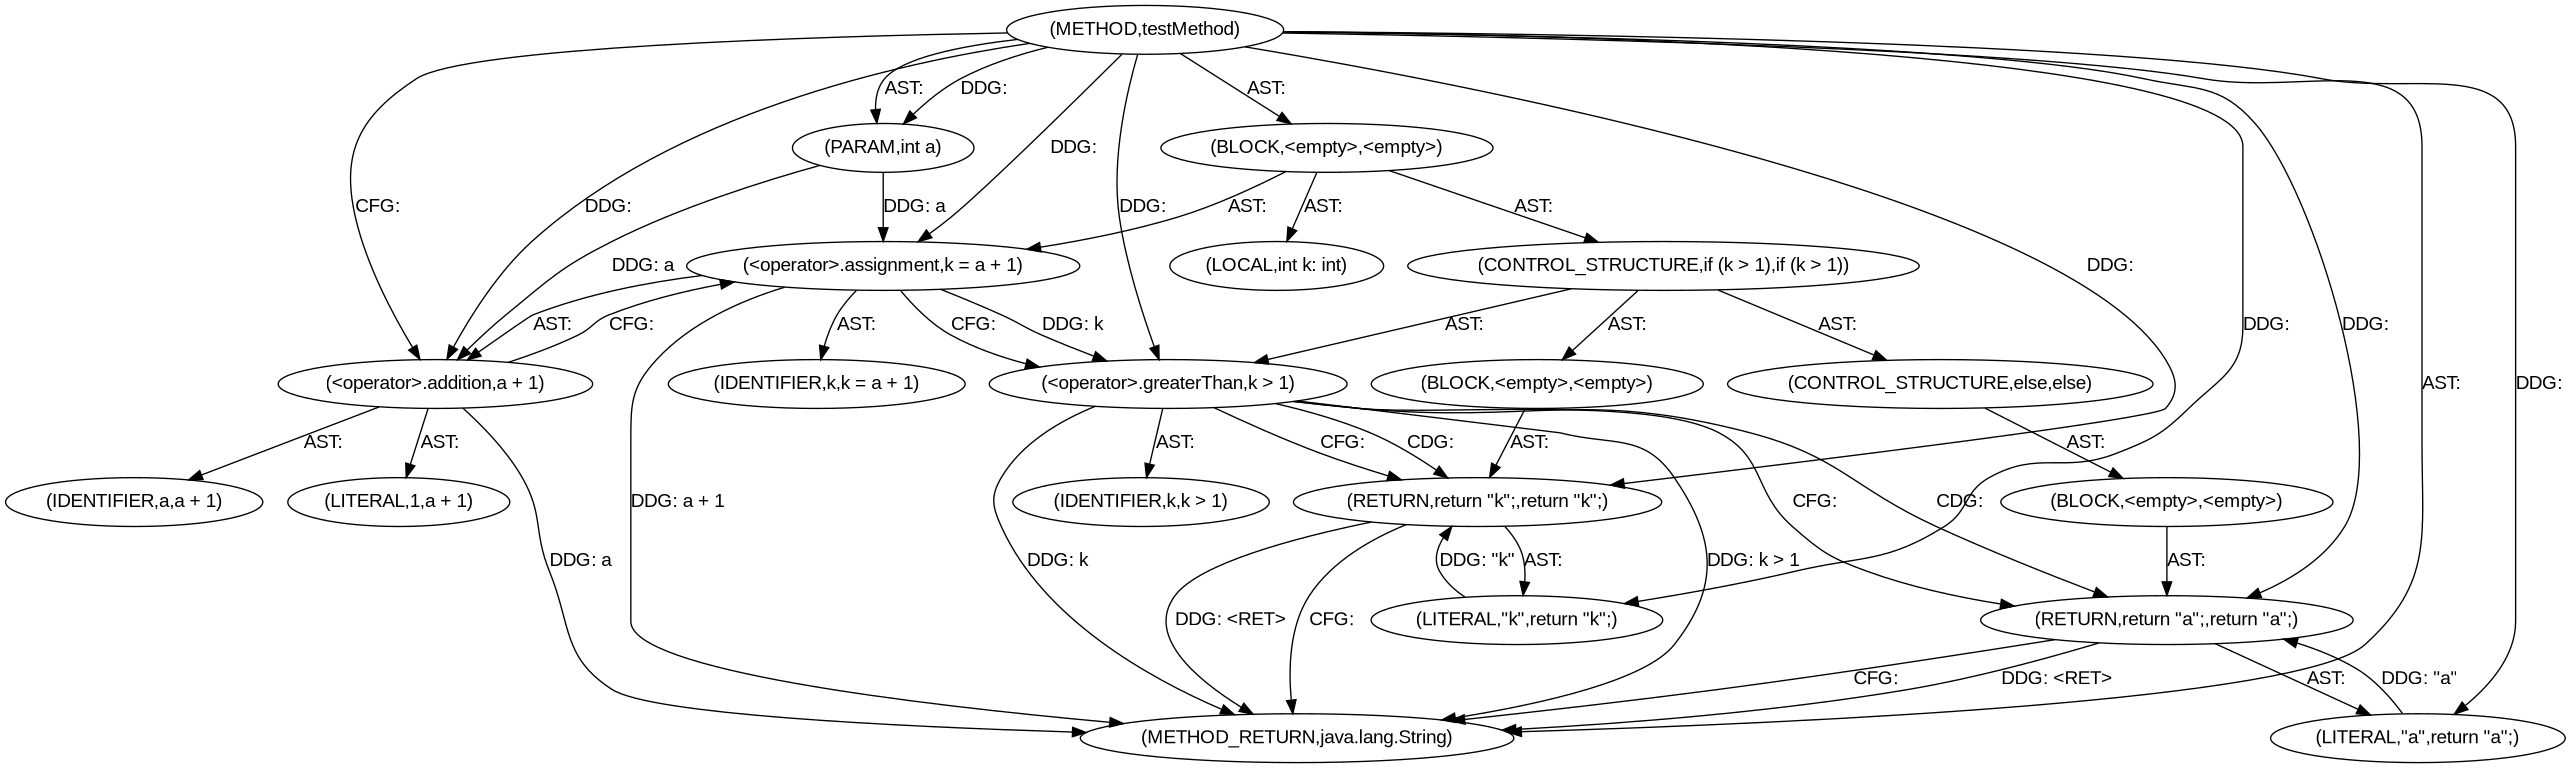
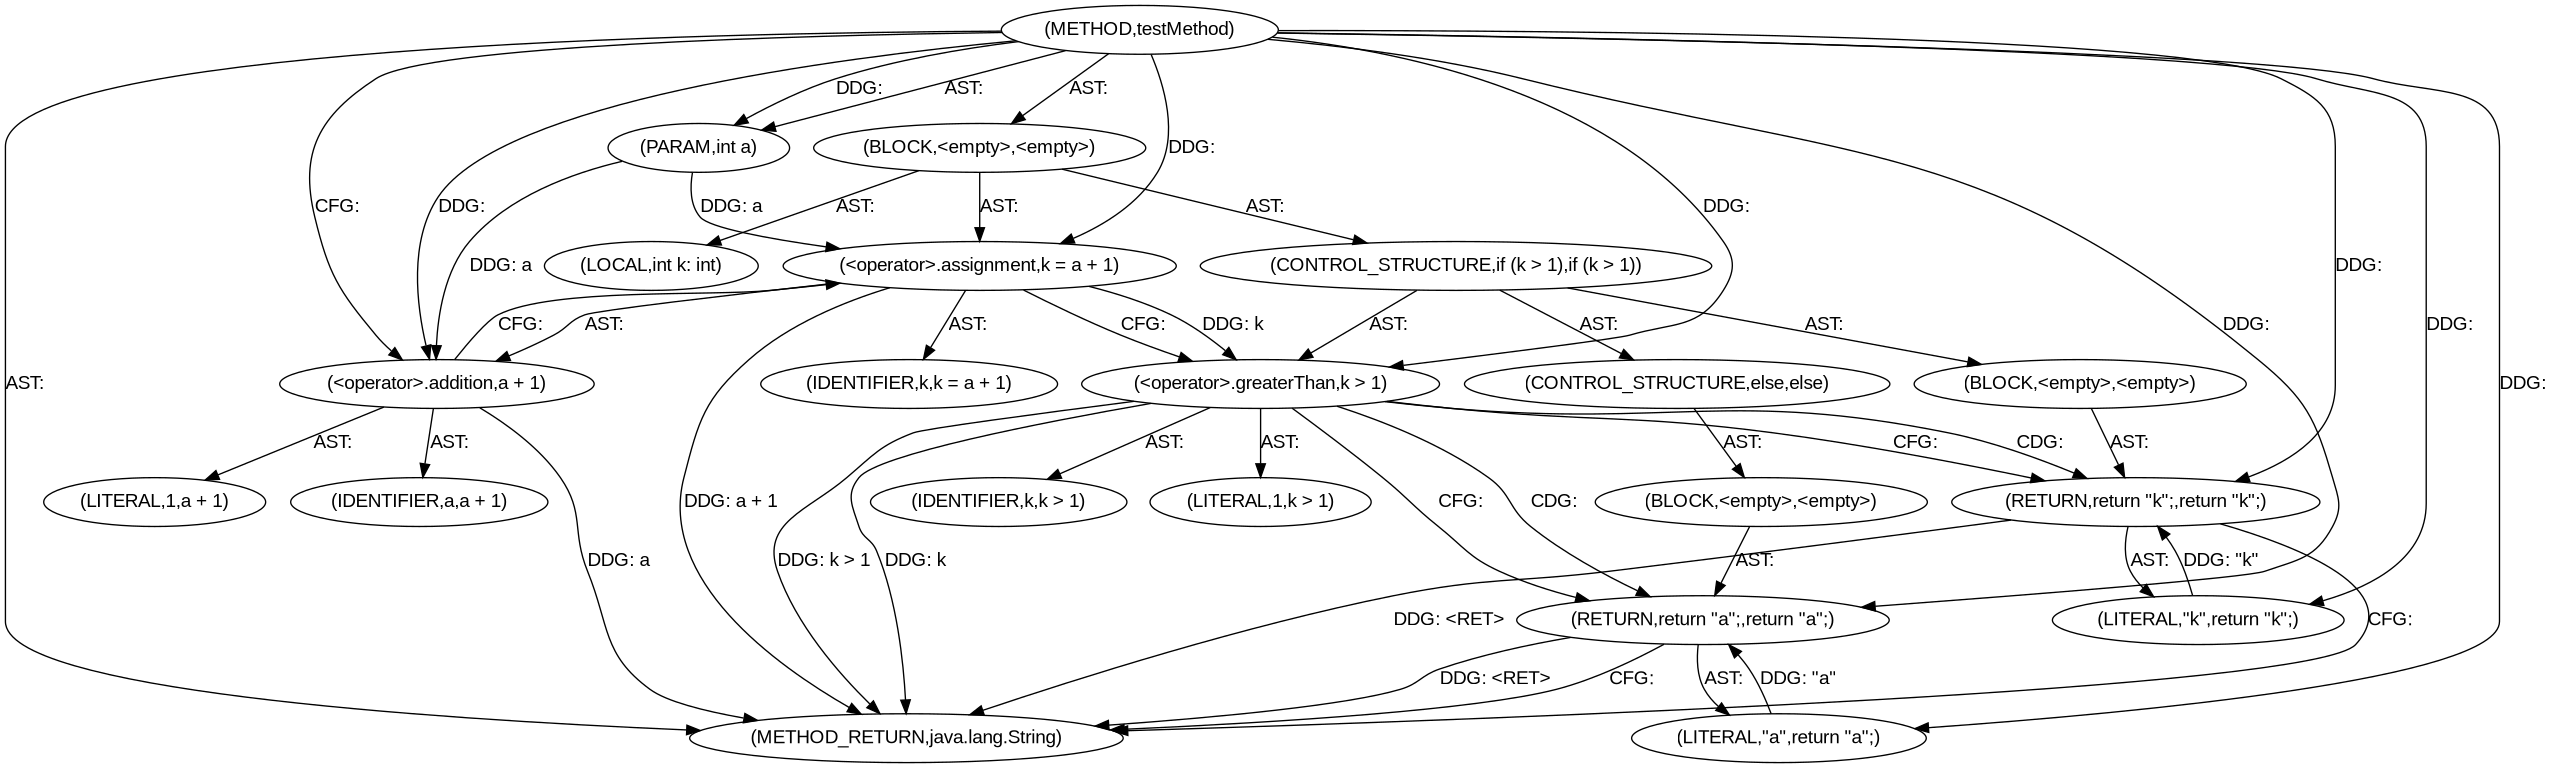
none -> (1261, 502)
